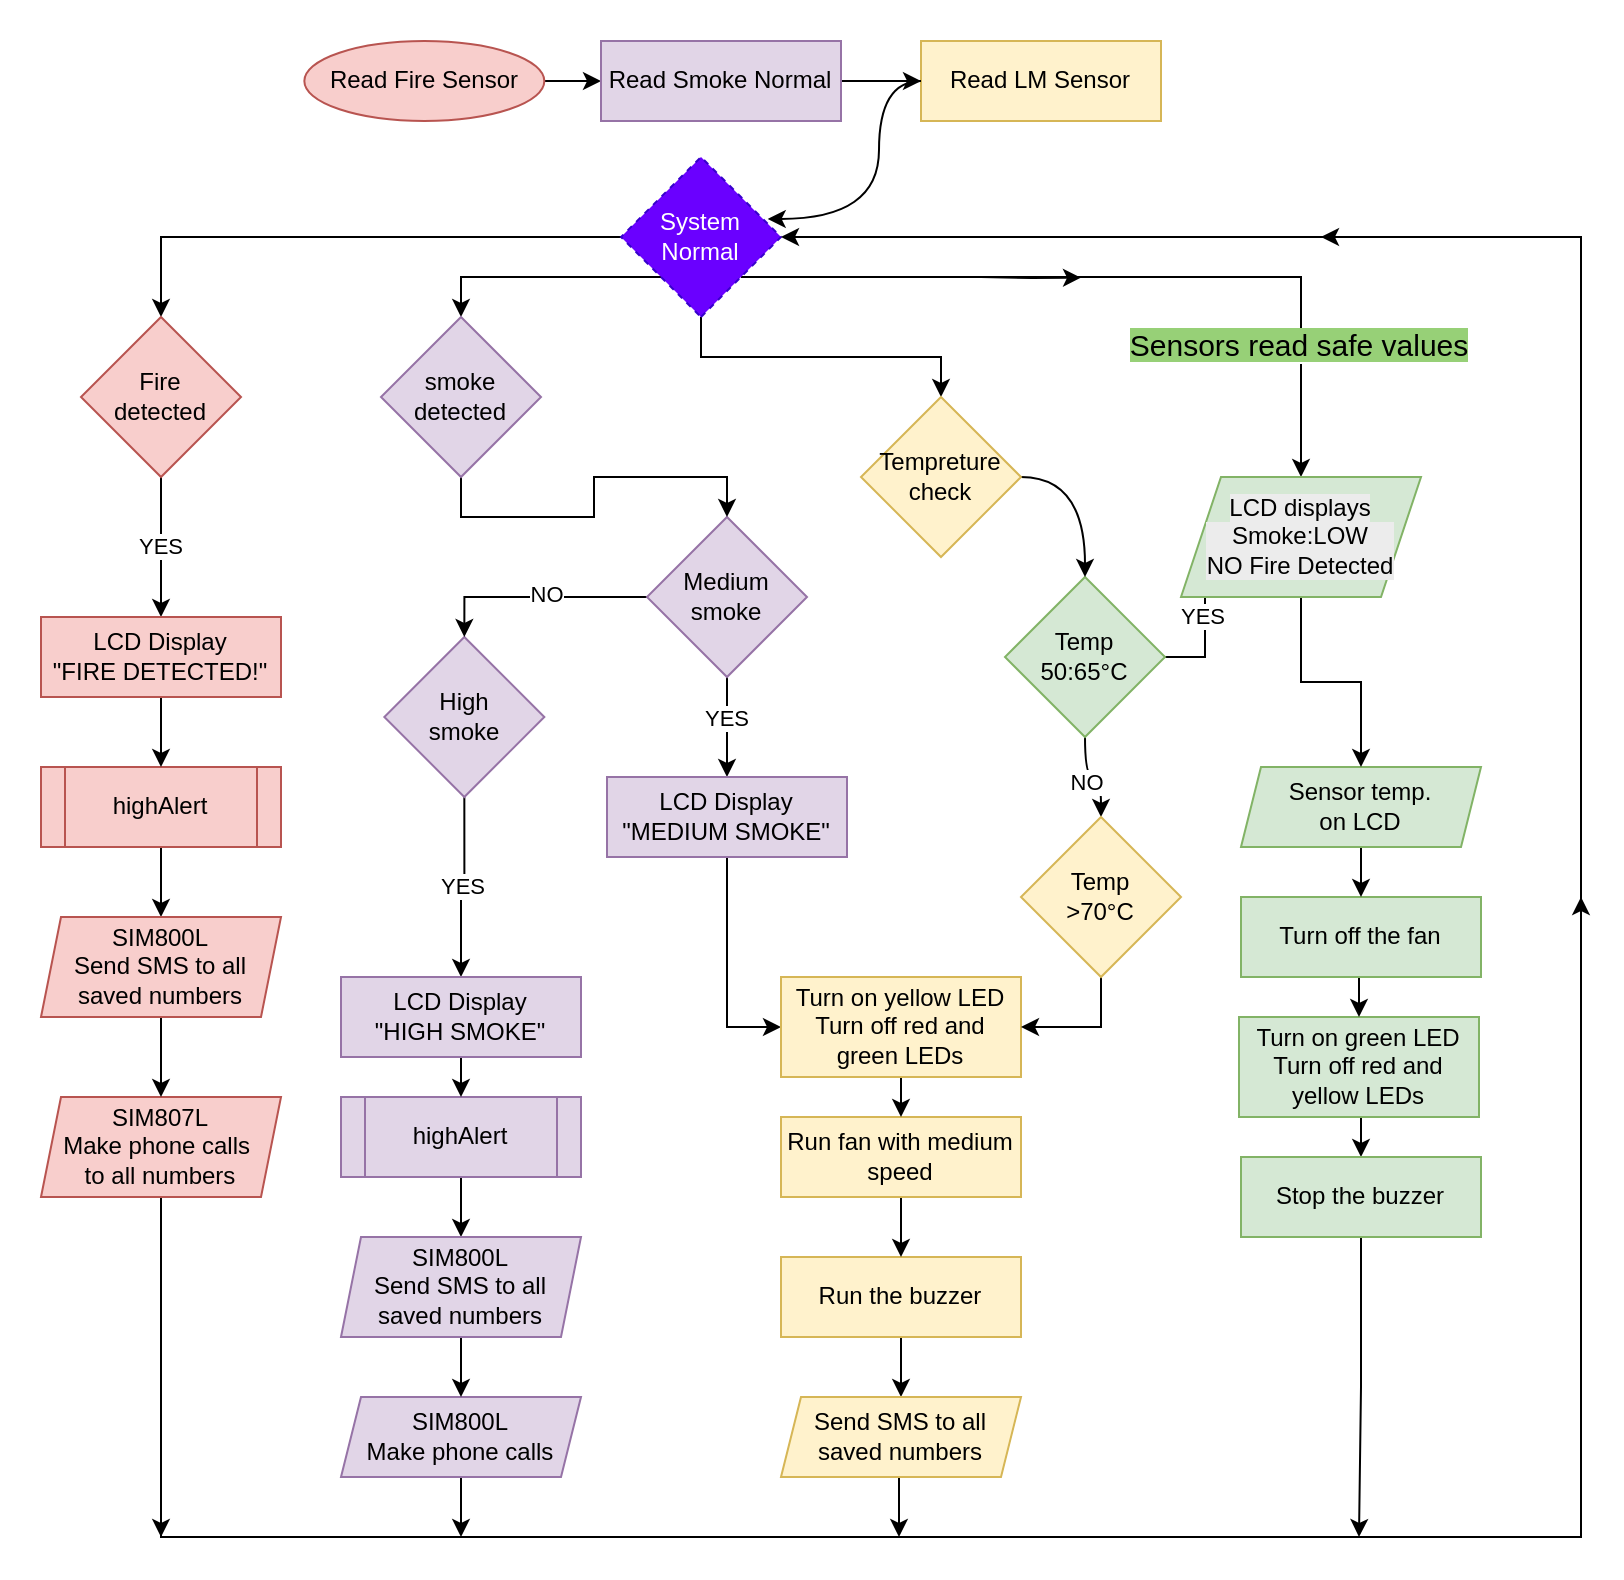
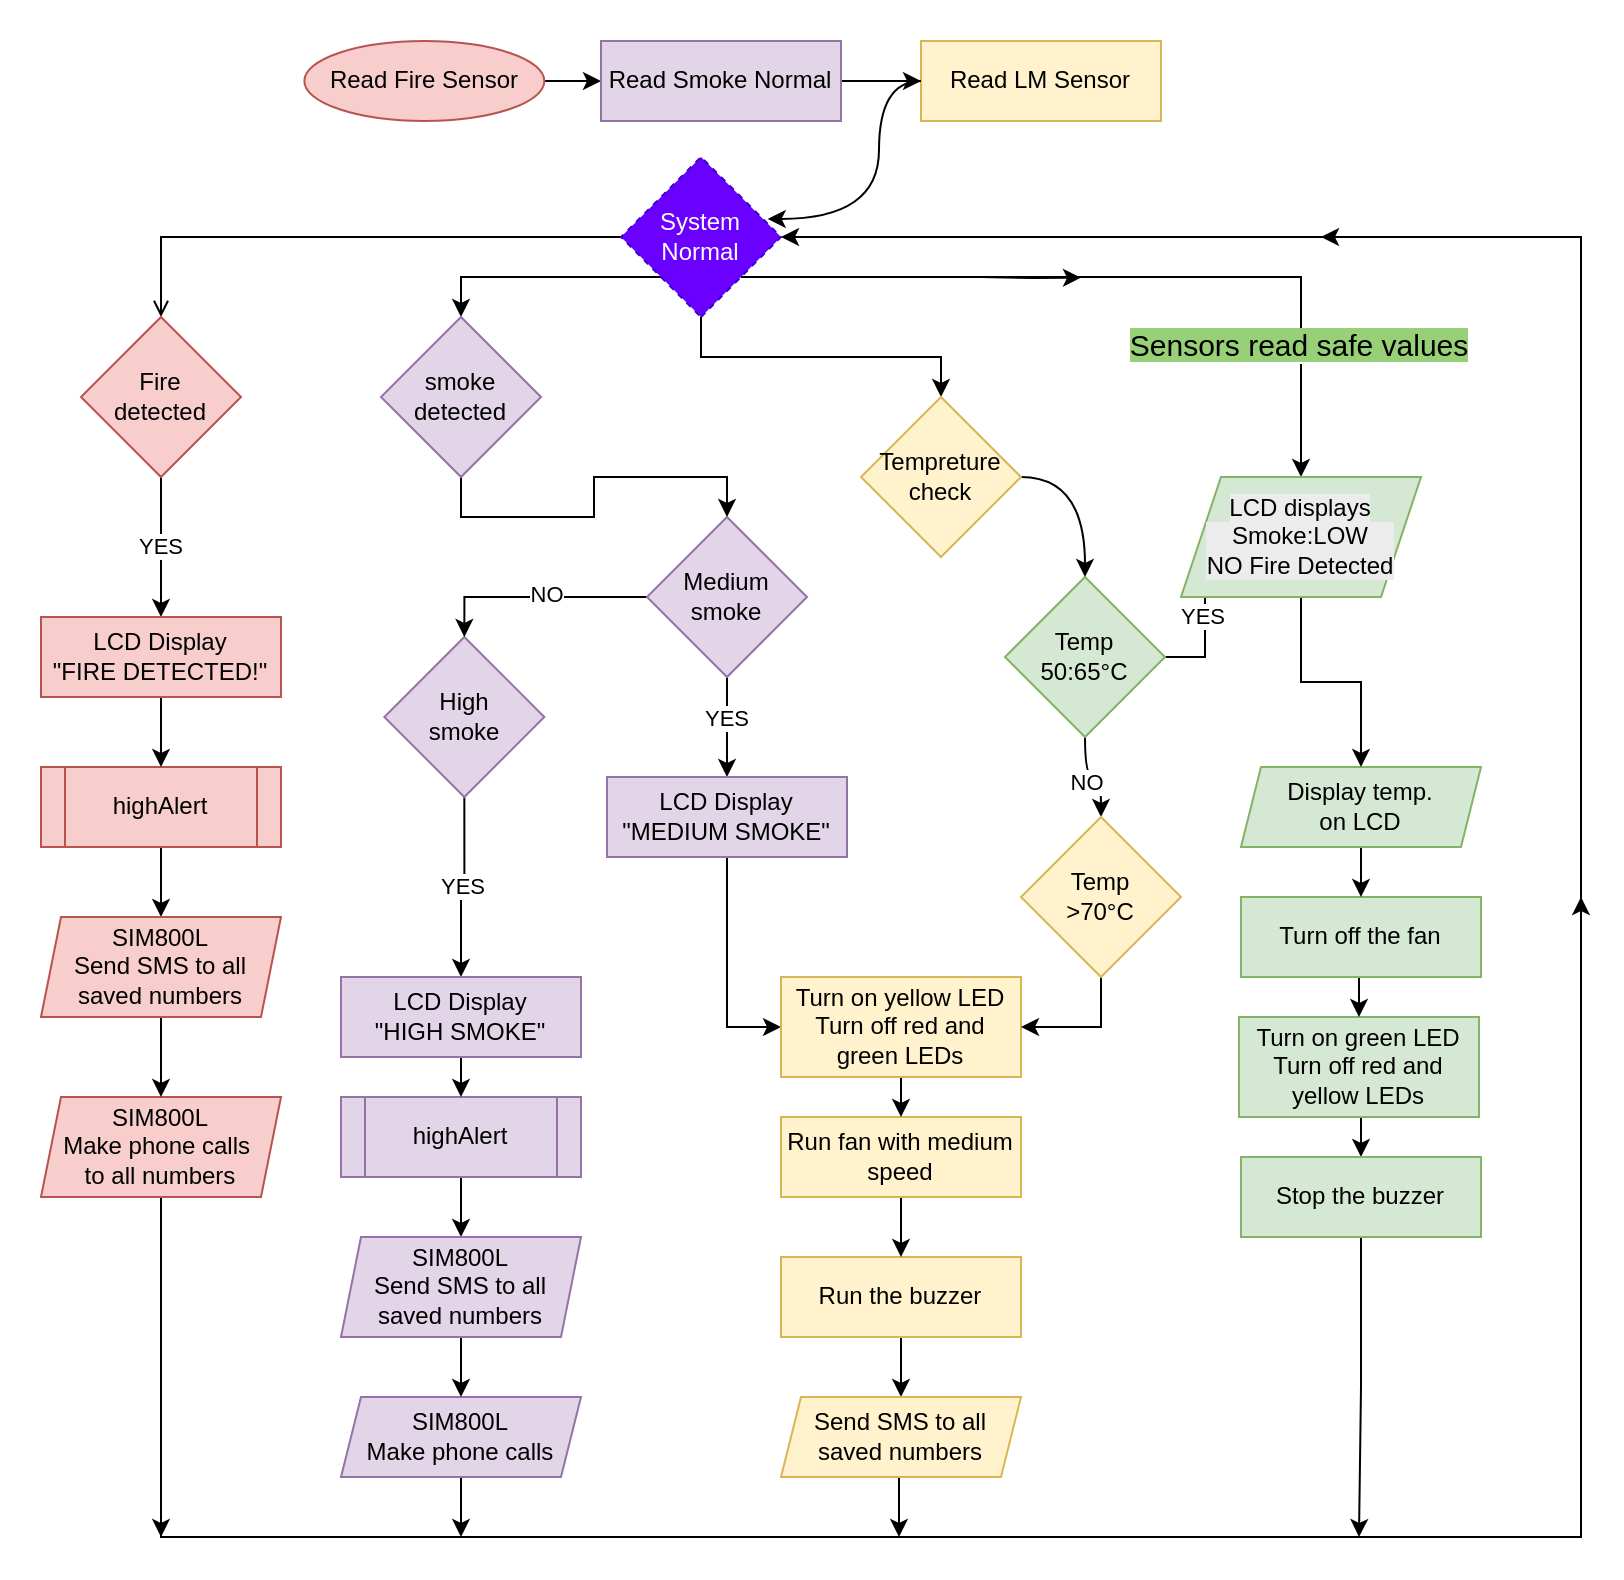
(161, 302) -> (161, 304)
(1361, 807) -> (1361, 807)
(161, 1147) -> (161, 1147)
